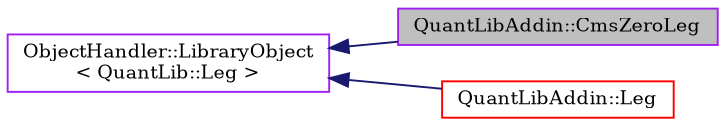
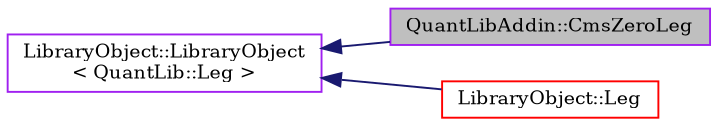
(168, 63) -> (165, 63)
(558, 100) -> (550, 100)
